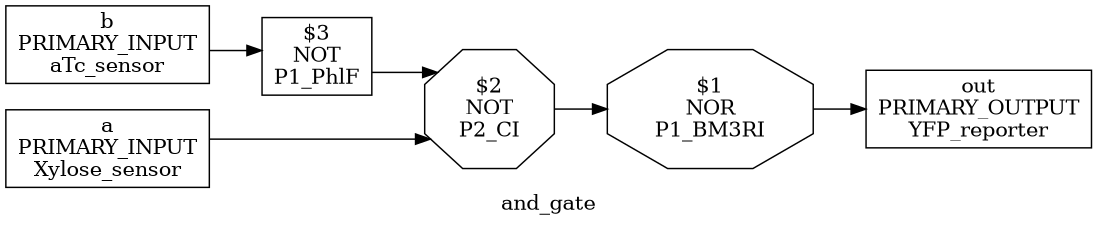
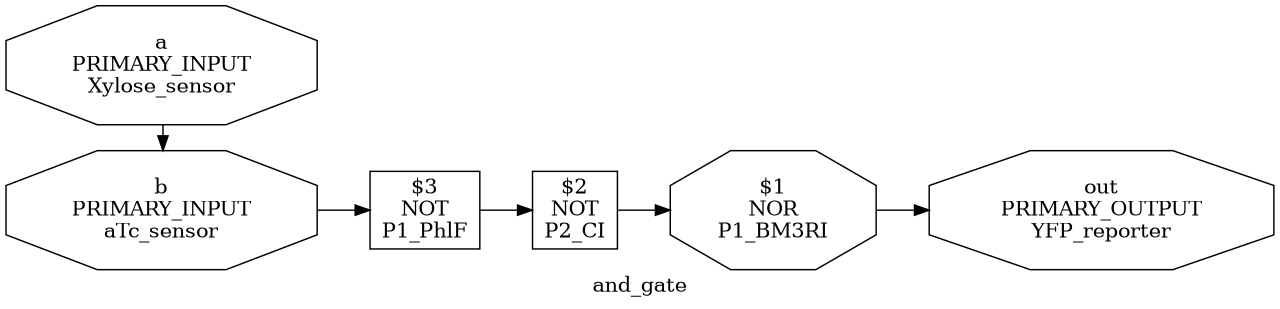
(108, 45) -> (162, 210)
(490, 109) -> (575, 210)
(979, 109) -> (1102, 210)
(312, 139) -> (163, 130)
(108, 149) -> (162, 65)
